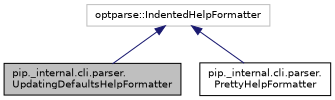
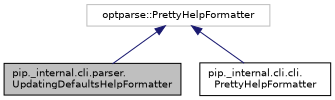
(178, 15) -> (178, 15)
(265, 79) -> (265, 79)
